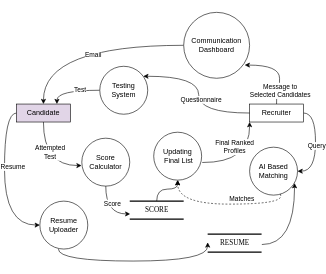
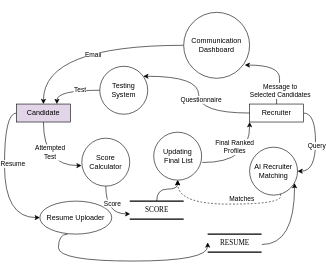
(274, 171) -> (274, 171)
(64, 225) -> (76, 218)
